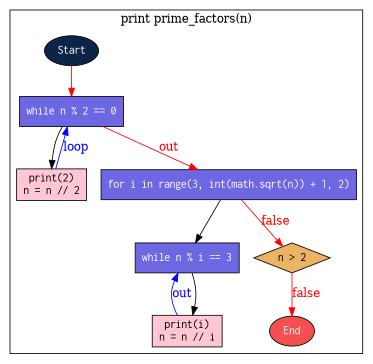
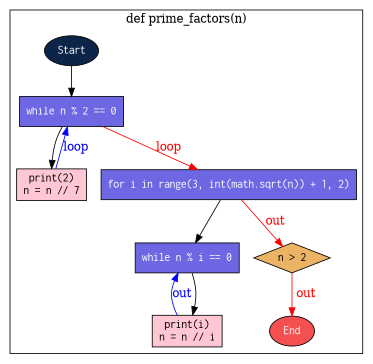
(186, 20) -> (186, 20)
(72, 77) -> (72, 77)
(169, 148) -> (169, 148)
(52, 185) -> (52, 185)
(275, 222) -> (275, 222)
(187, 258) -> (187, 258)
(306, 294) -> (306, 294)
